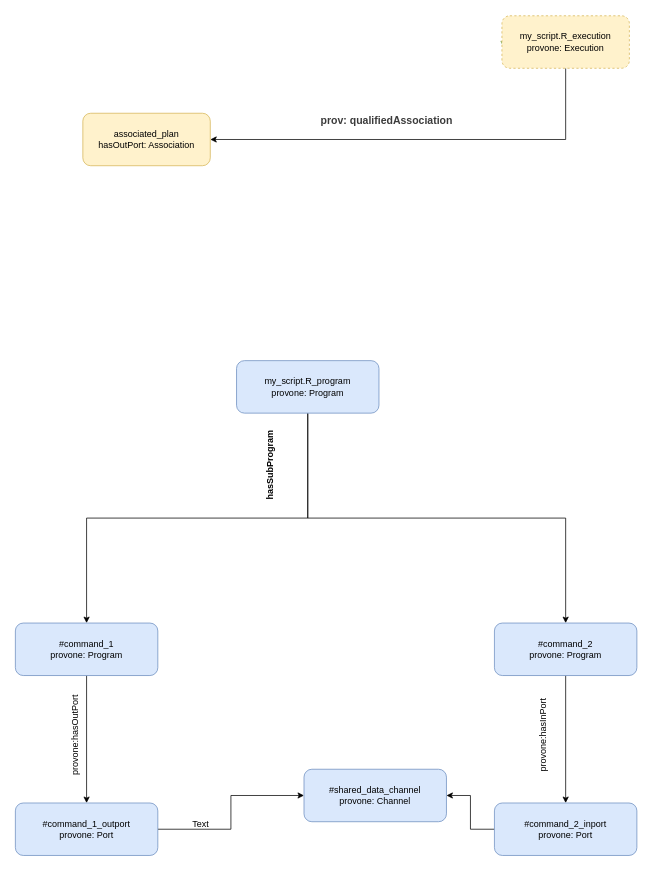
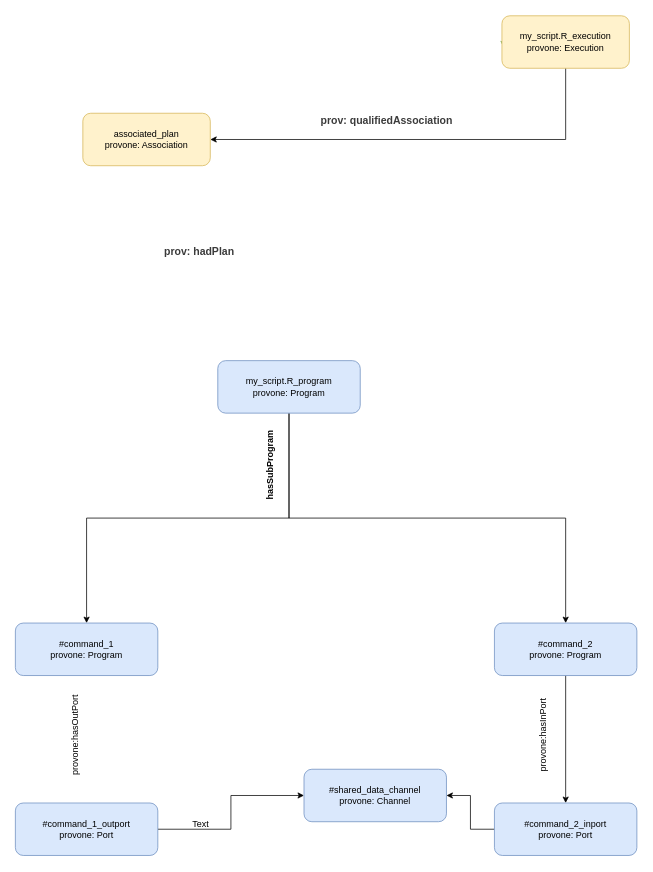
(566, 42) -> (566, 42)
(147, 139) -> (147, 139)
none -> (199, 252)
(308, 387) -> (289, 387)
(87, 737) -> none
